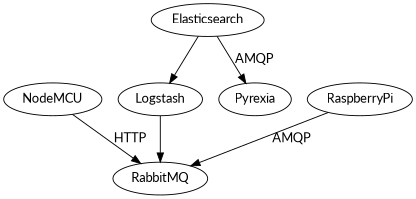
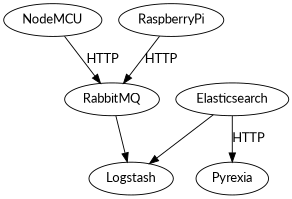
(255, 60) -> (249, 139)
(160, 134) -> (120, 134)
(292, 139) -> (161, 60)
